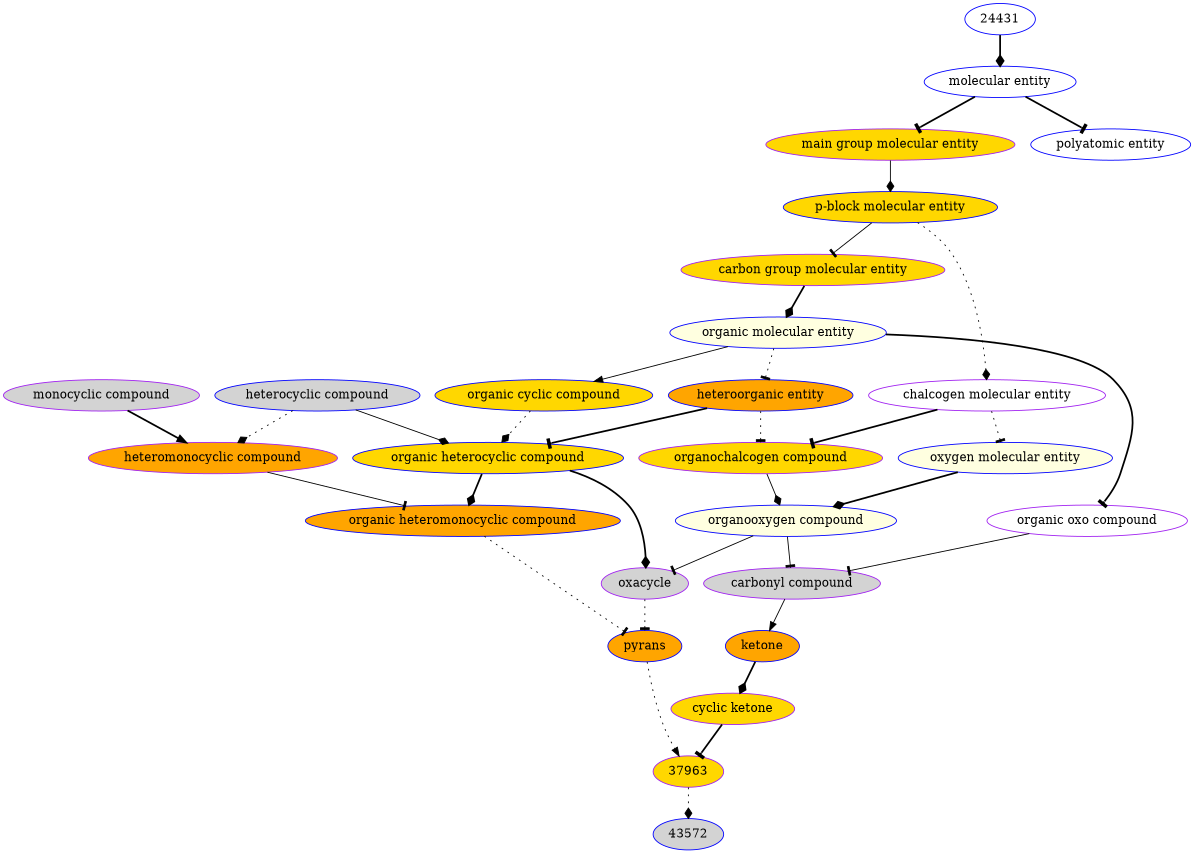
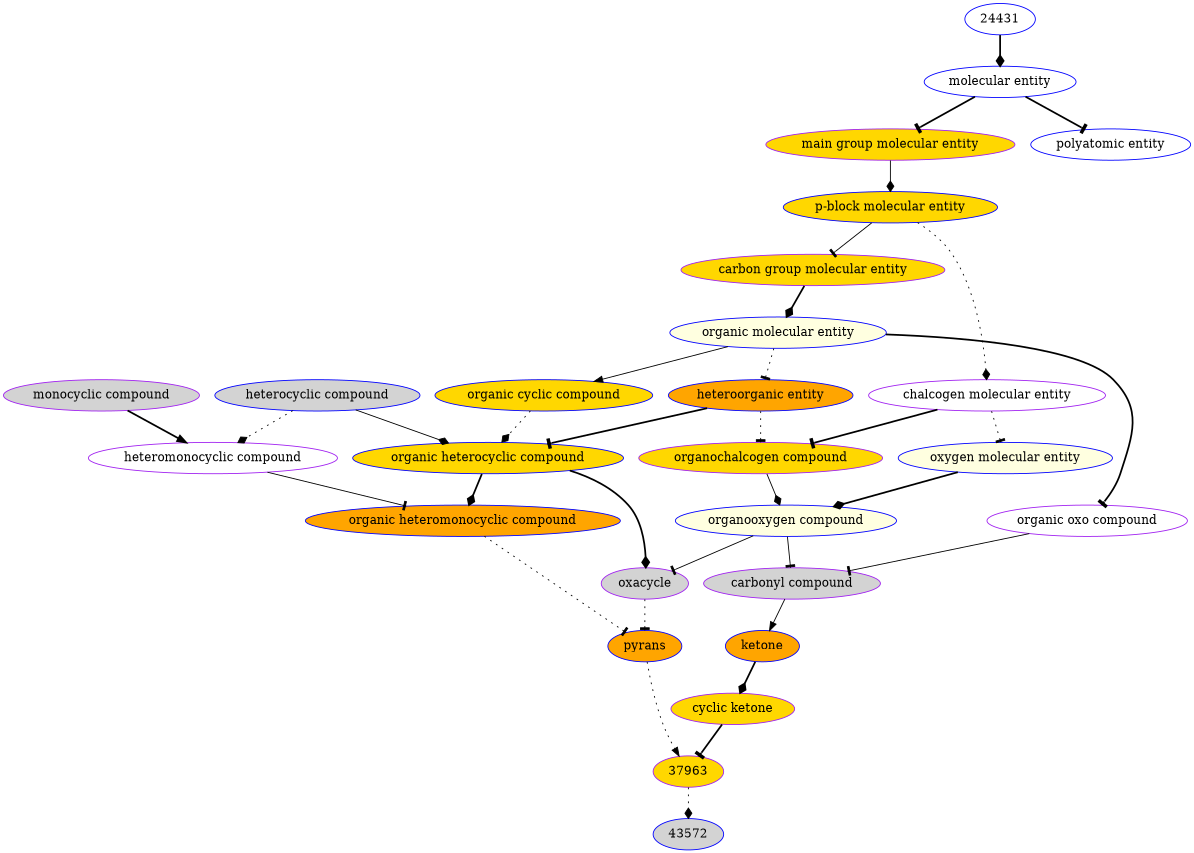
(213, 458) -> (213, 458)
